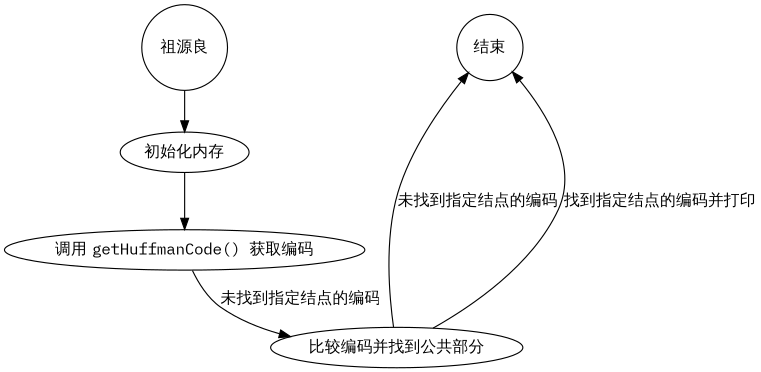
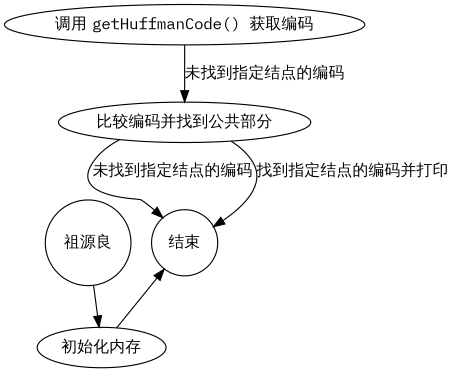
(185, 195) -> (137, 303)
